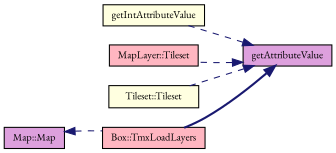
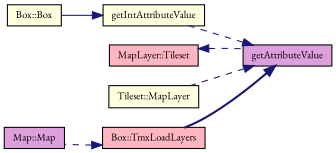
none -> (34, 15)
(215, 63) -> (226, 48)
(154, 97) -> (154, 97)
(89, 131) -> (78, 145)
